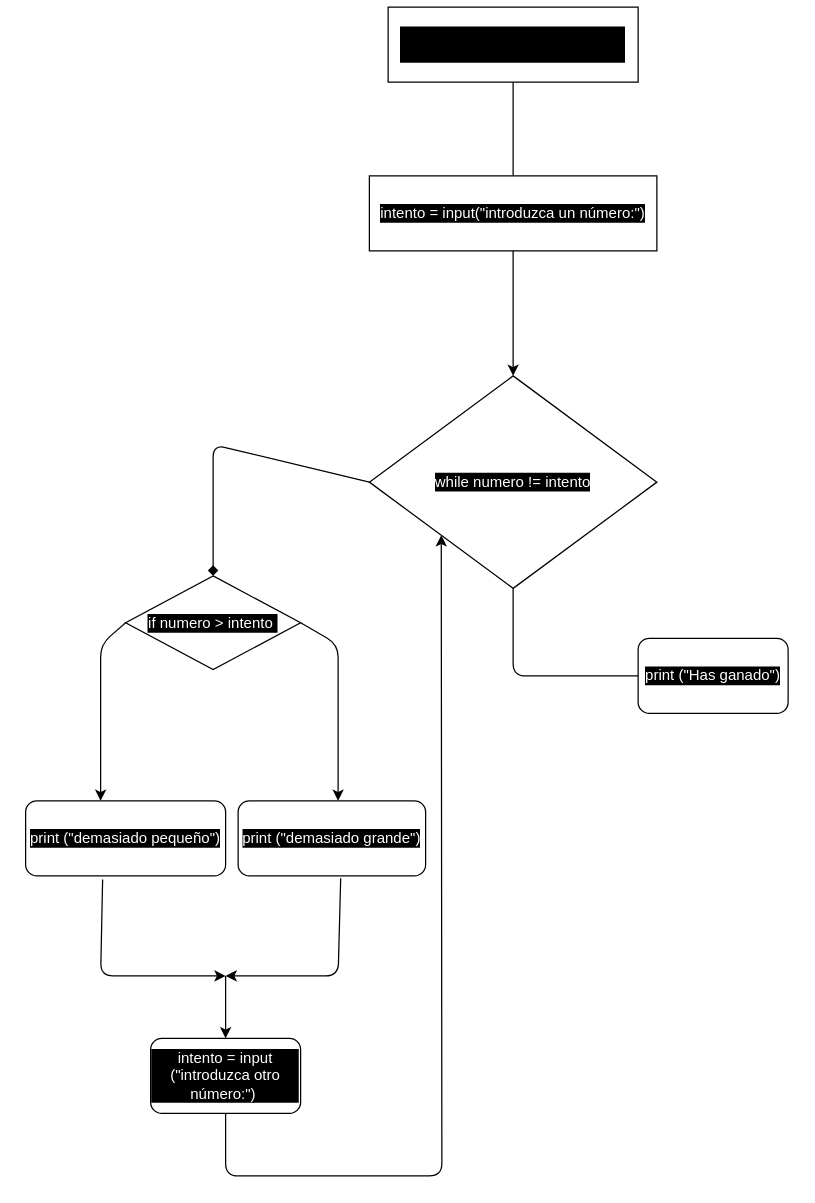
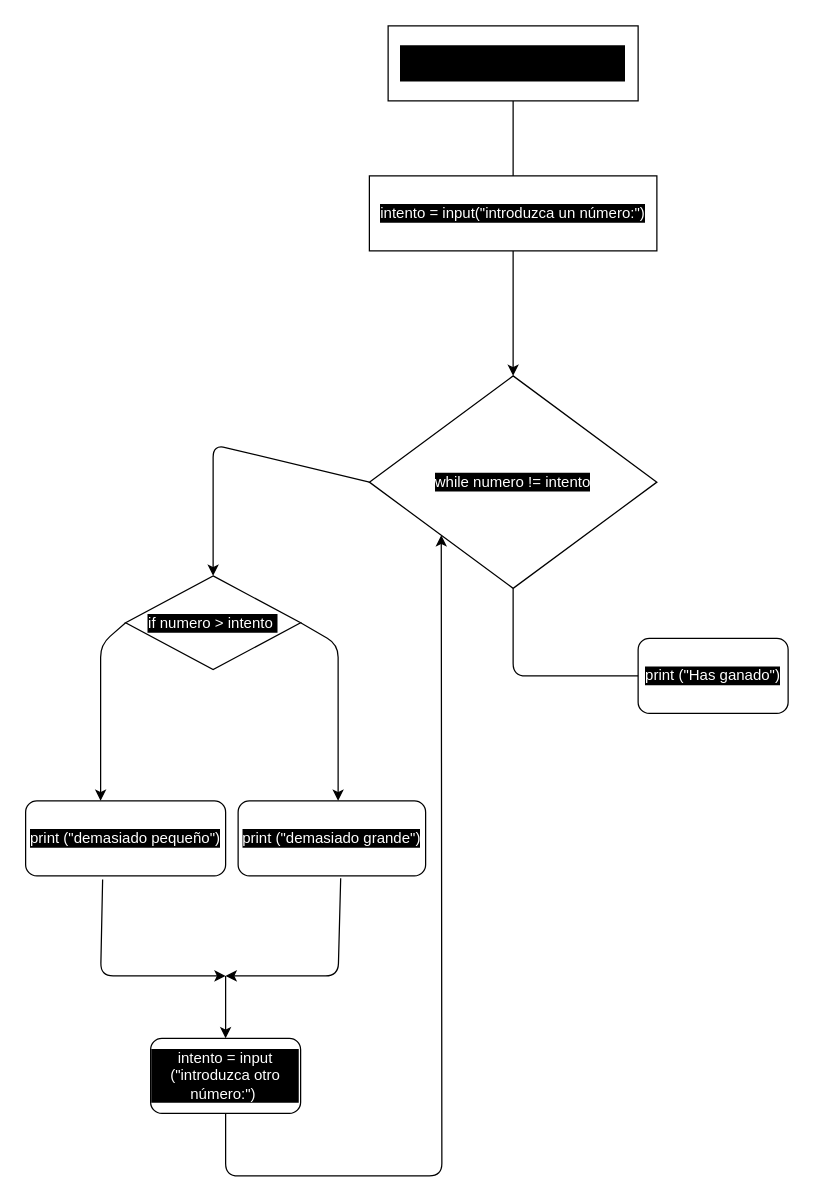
(513, 44) -> (513, 63)
(213, 565) -> (213, 566)
